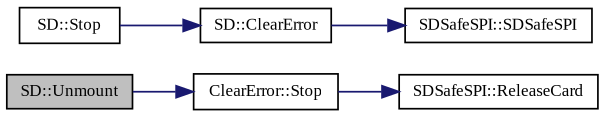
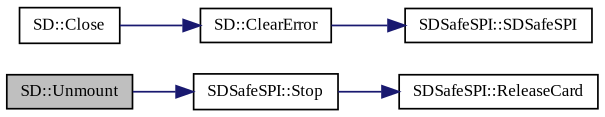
(70, 25) -> (70, 25)
(266, 92) -> (266, 92)
